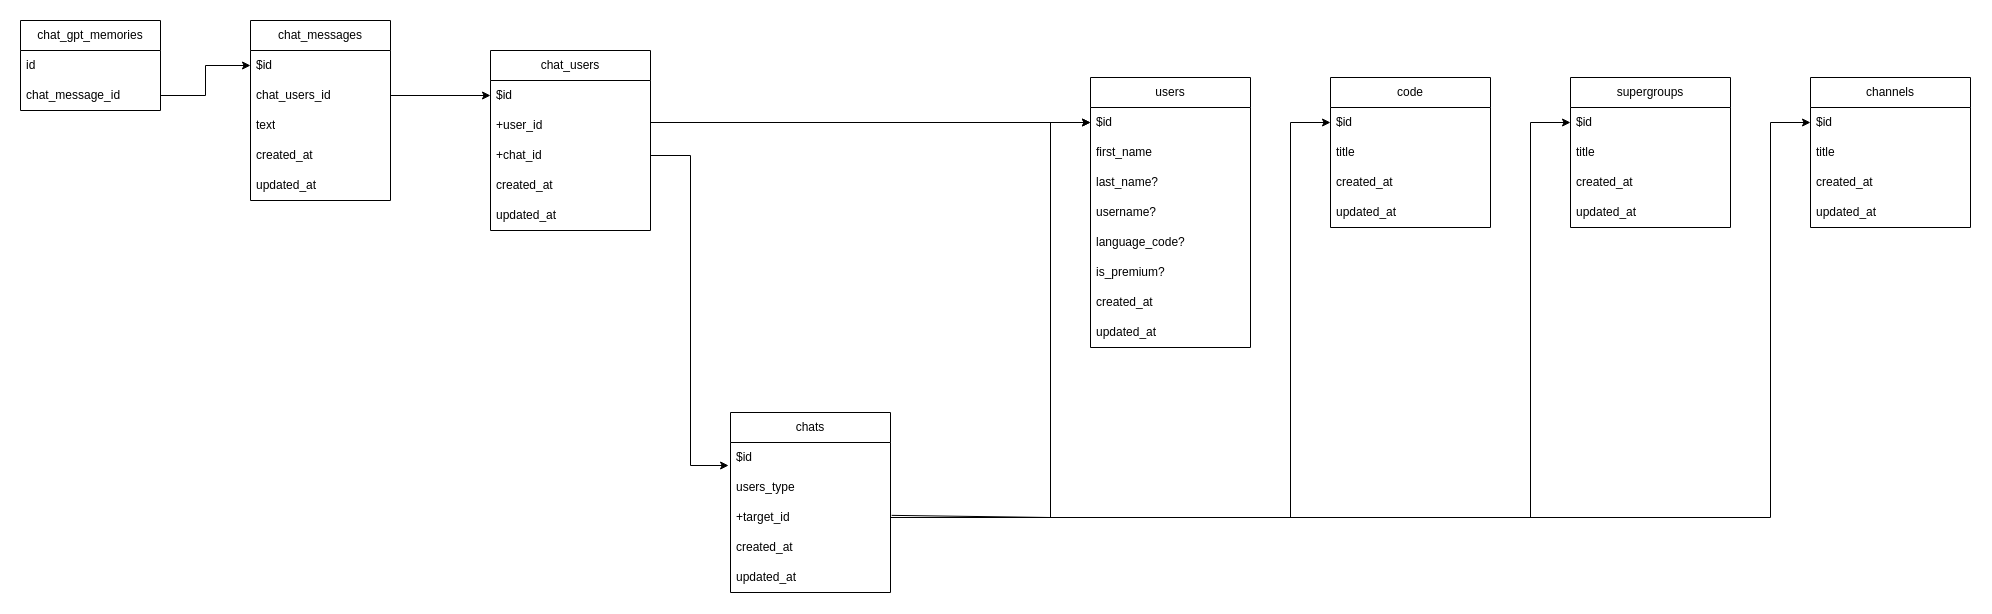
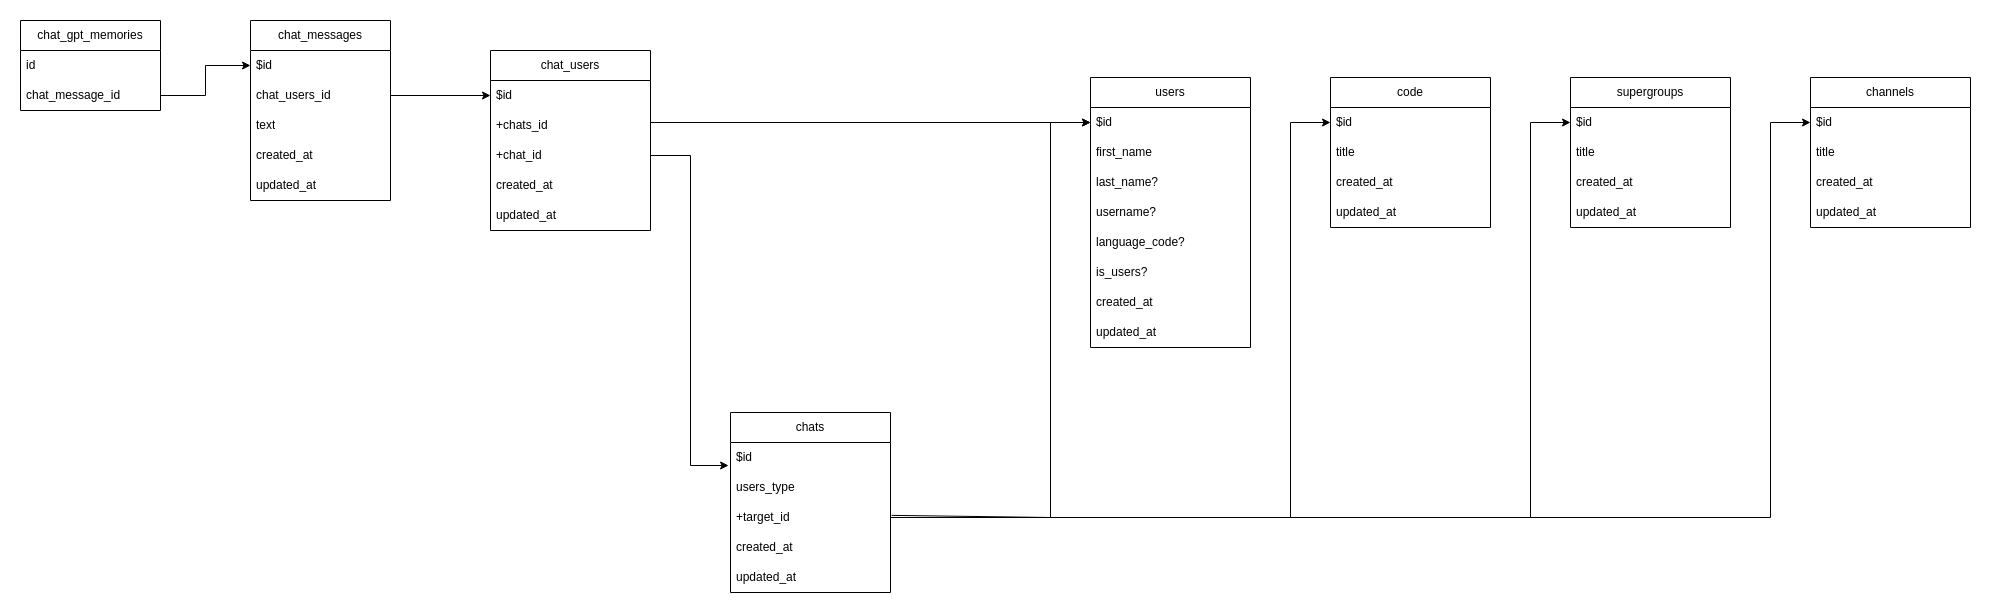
(522, 126) -> (525, 126)
(1130, 273) -> (1125, 273)
